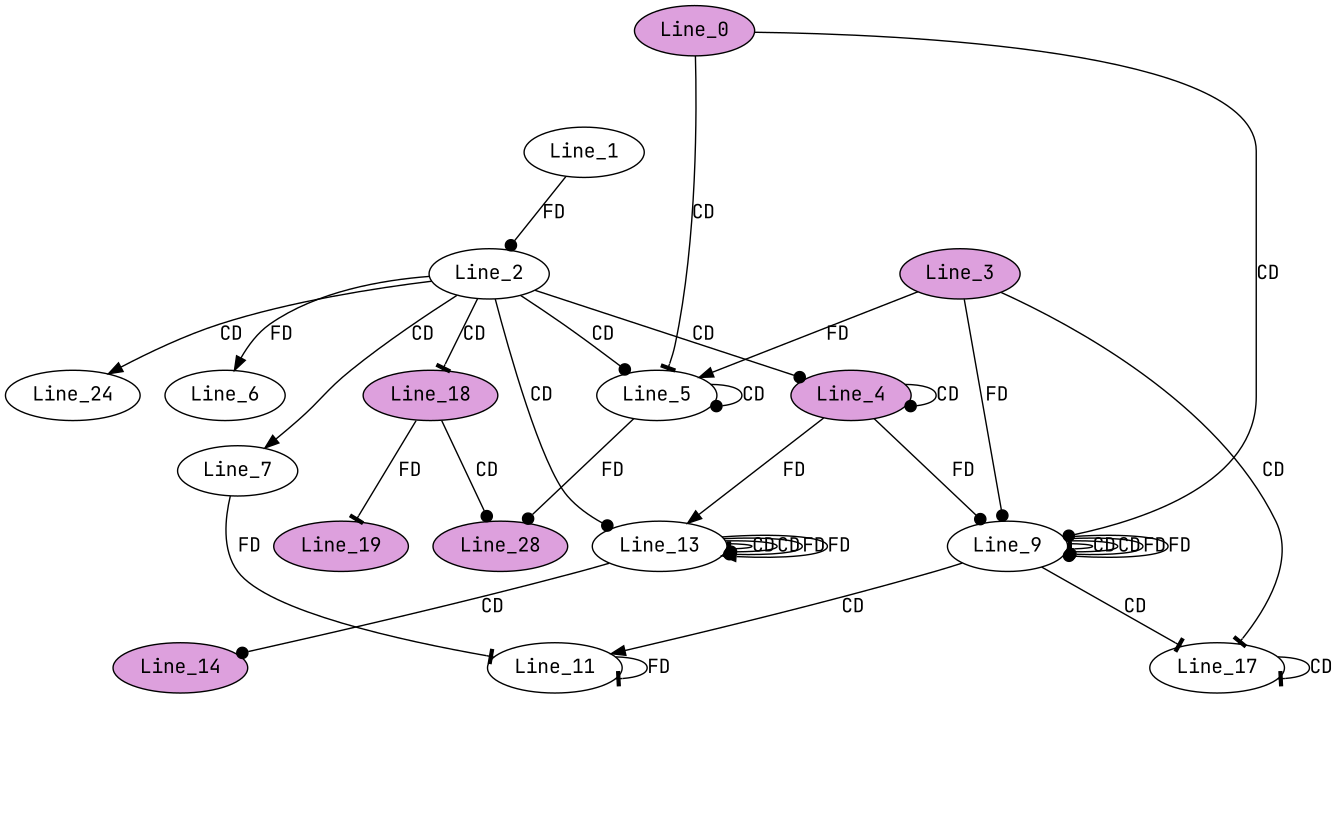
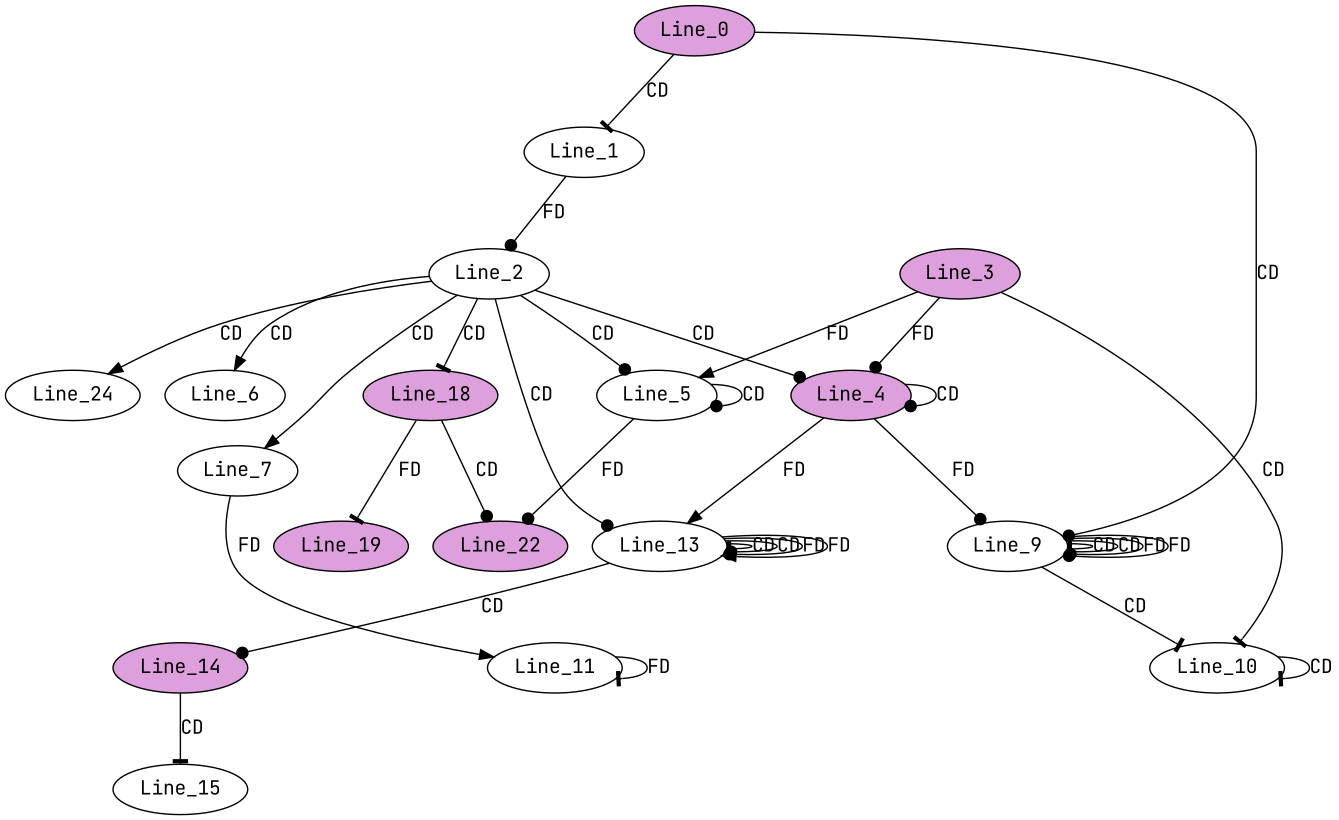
(692, 211) -> (642, 89)
(282, 335) -> (282, 335)
(983, 405) -> (910, 330)
(500, 546) -> (500, 546)
(794, 609) -> none
(319, 616) -> (319, 616)
(1217, 668) -> (1217, 668)
none -> (180, 789)
